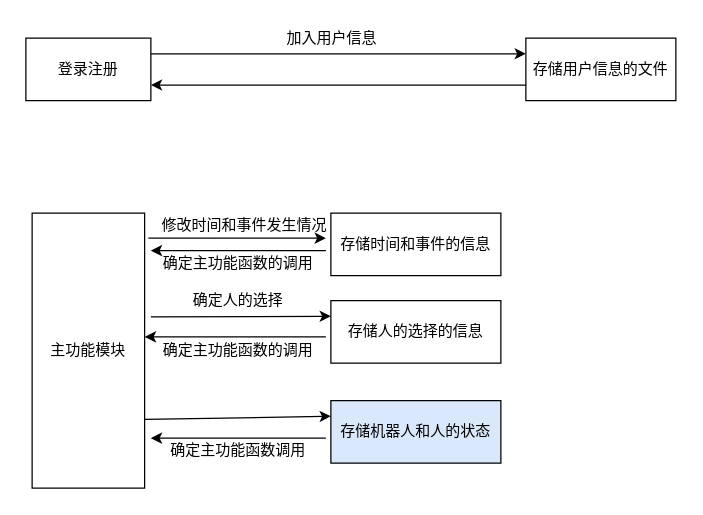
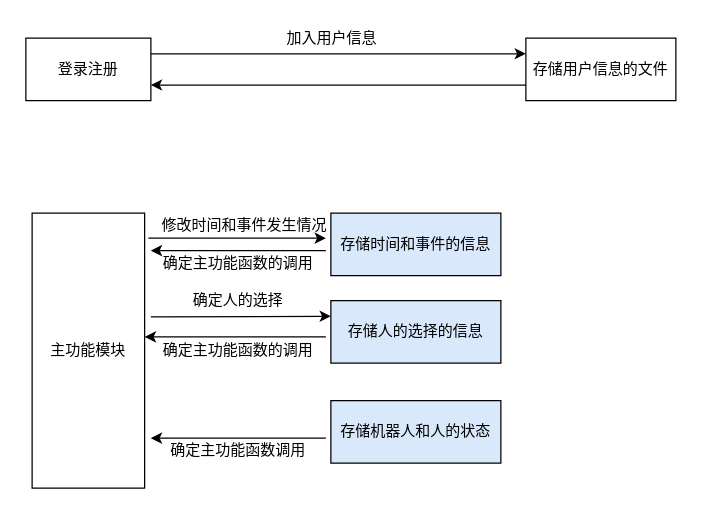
(416, 244) -> (416, 244)
(416, 332) -> (416, 332)
(234, 418) -> none
